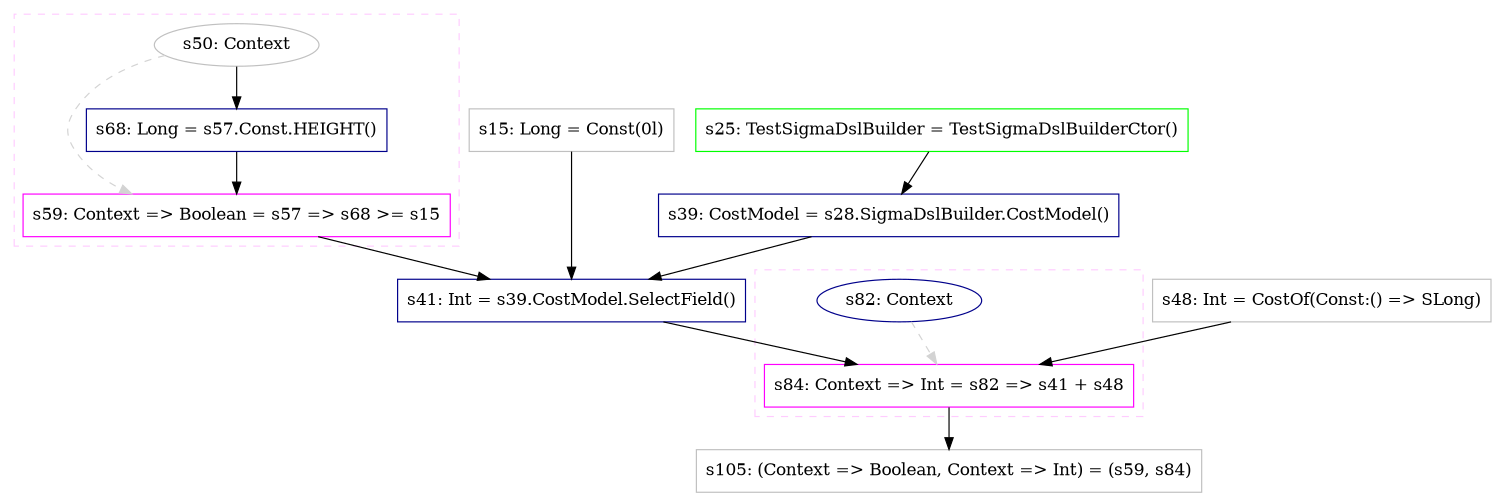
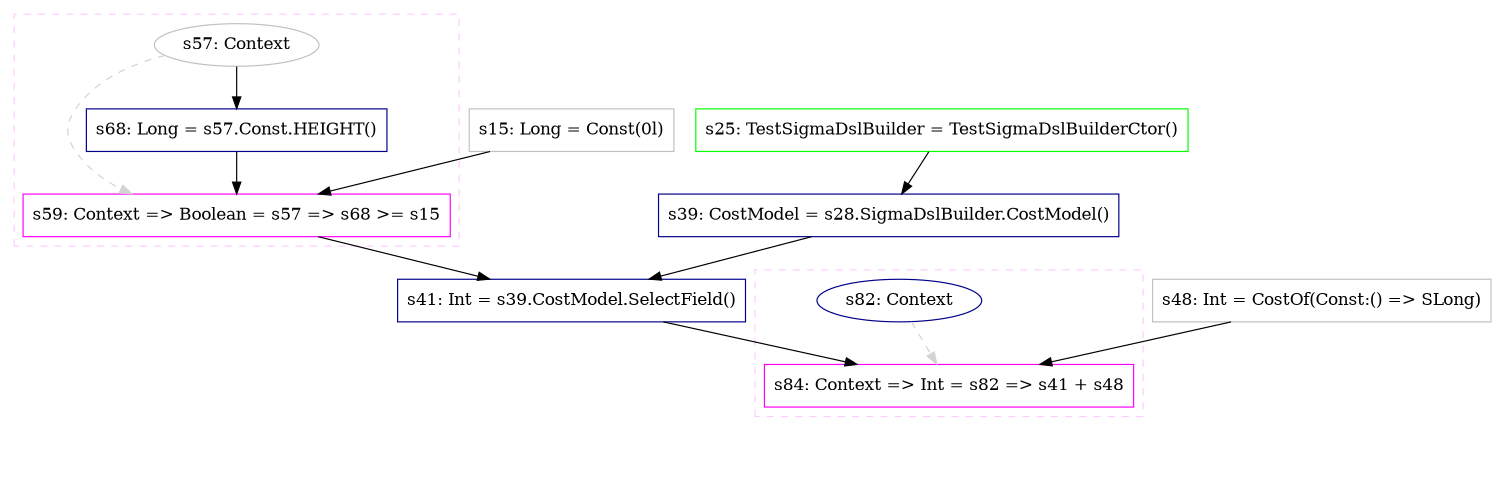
(237, 45) -> (237, 45)
(572, 209) -> (410, 171)
(949, 471) -> none
